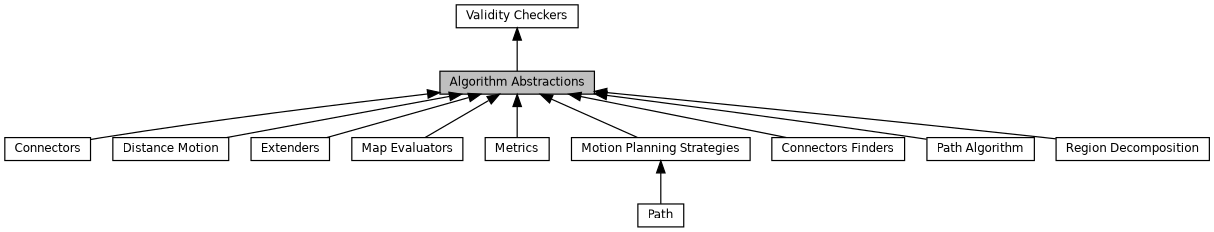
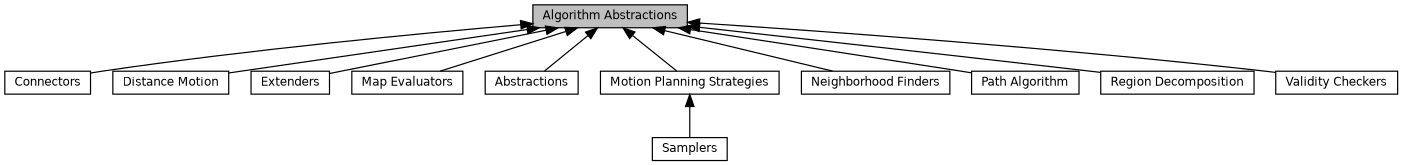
(517, 56) -> (988, 45)
(517, 149) -> (532, 83)
(838, 149) -> (876, 83)
(661, 215) -> (690, 149)
